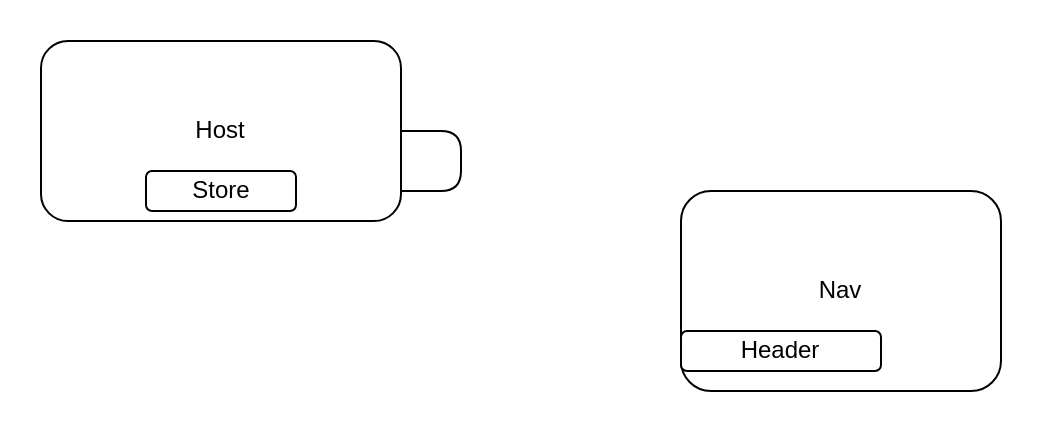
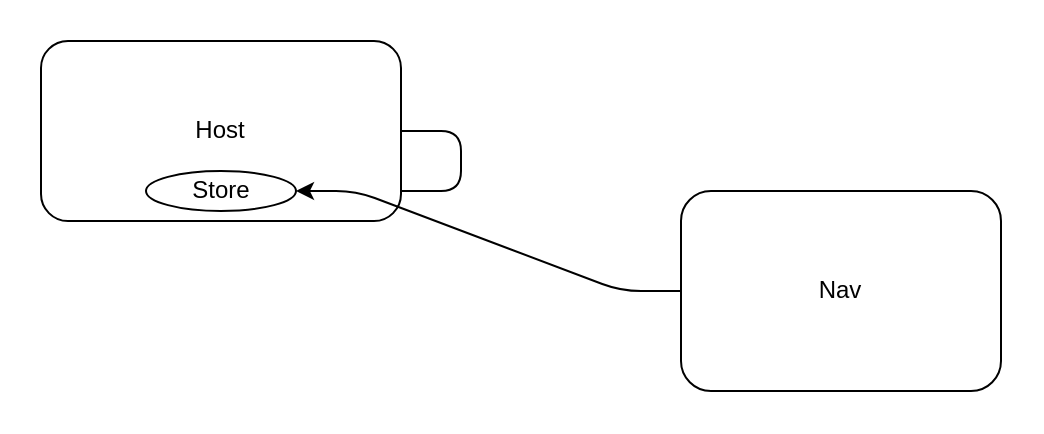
(221, 191) -> (221, 191)
none -> (516, 251)
(781, 351) -> none
